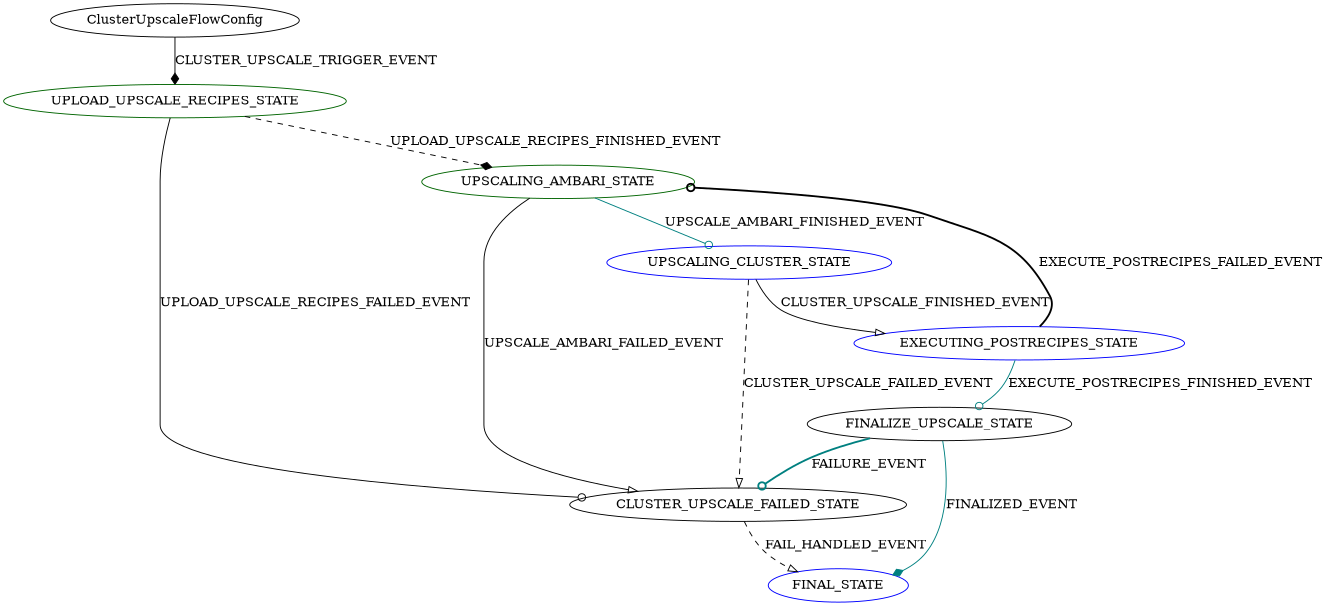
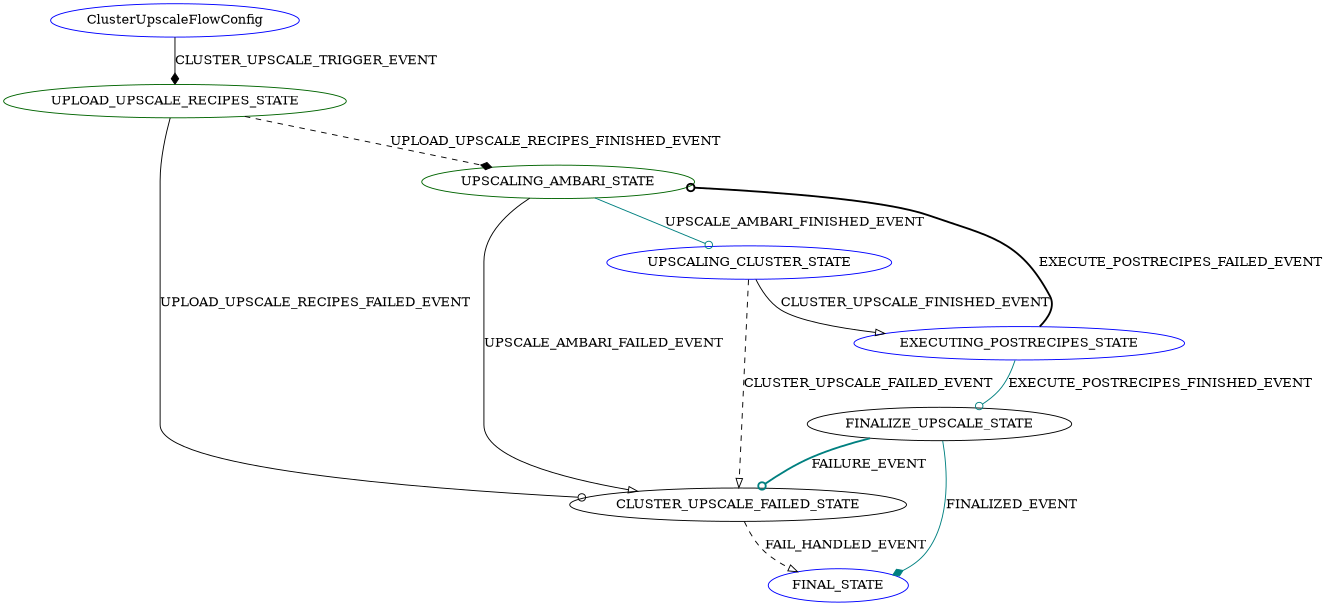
(175, 20) -> (175, 20)
